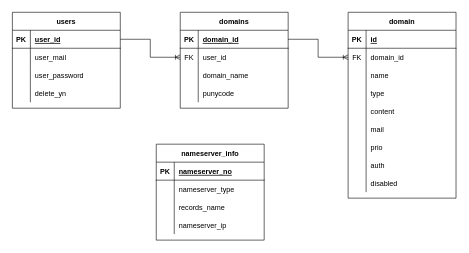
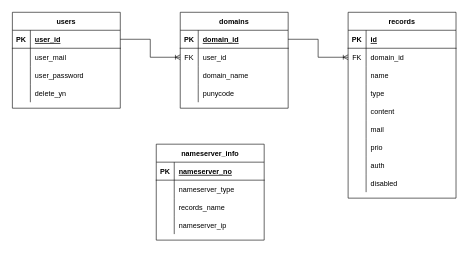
(402, 22) -> (402, 22)
